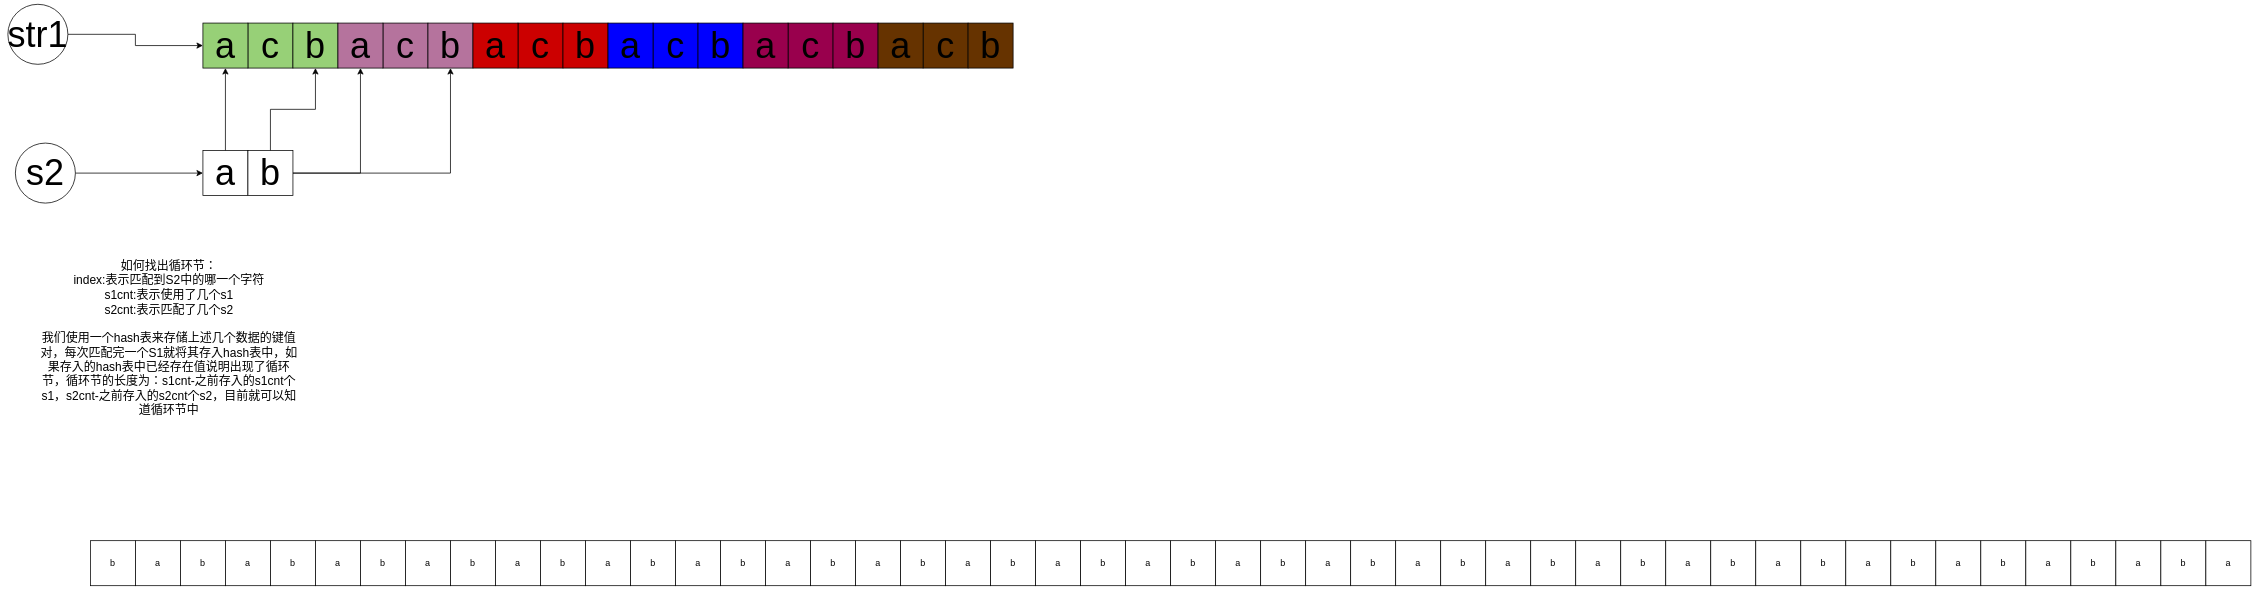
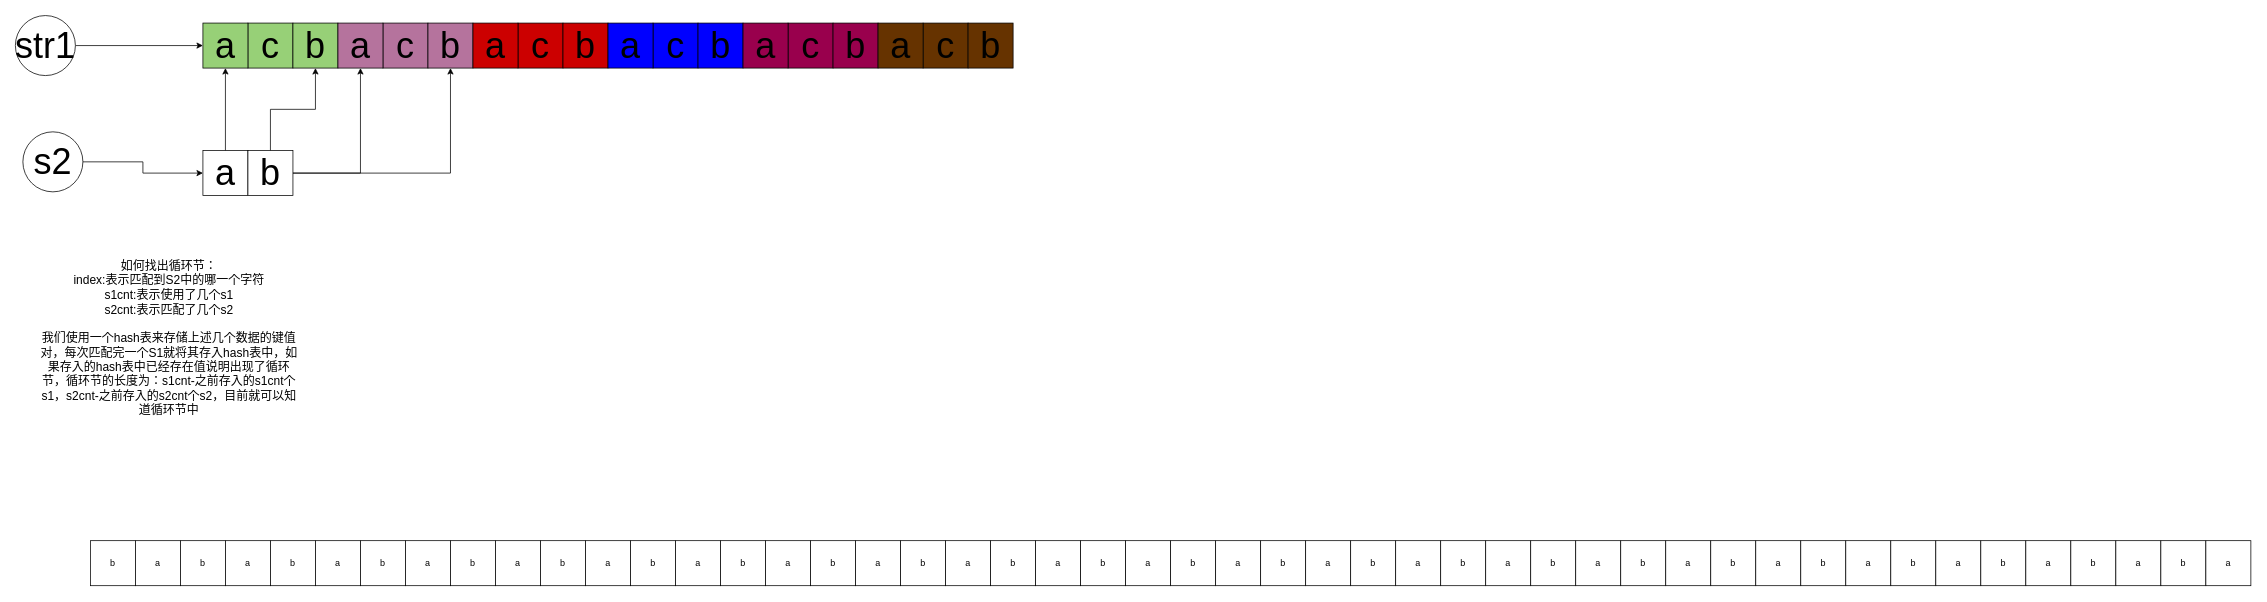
(38, 34) -> (45, 45)
(45, 173) -> (53, 162)
